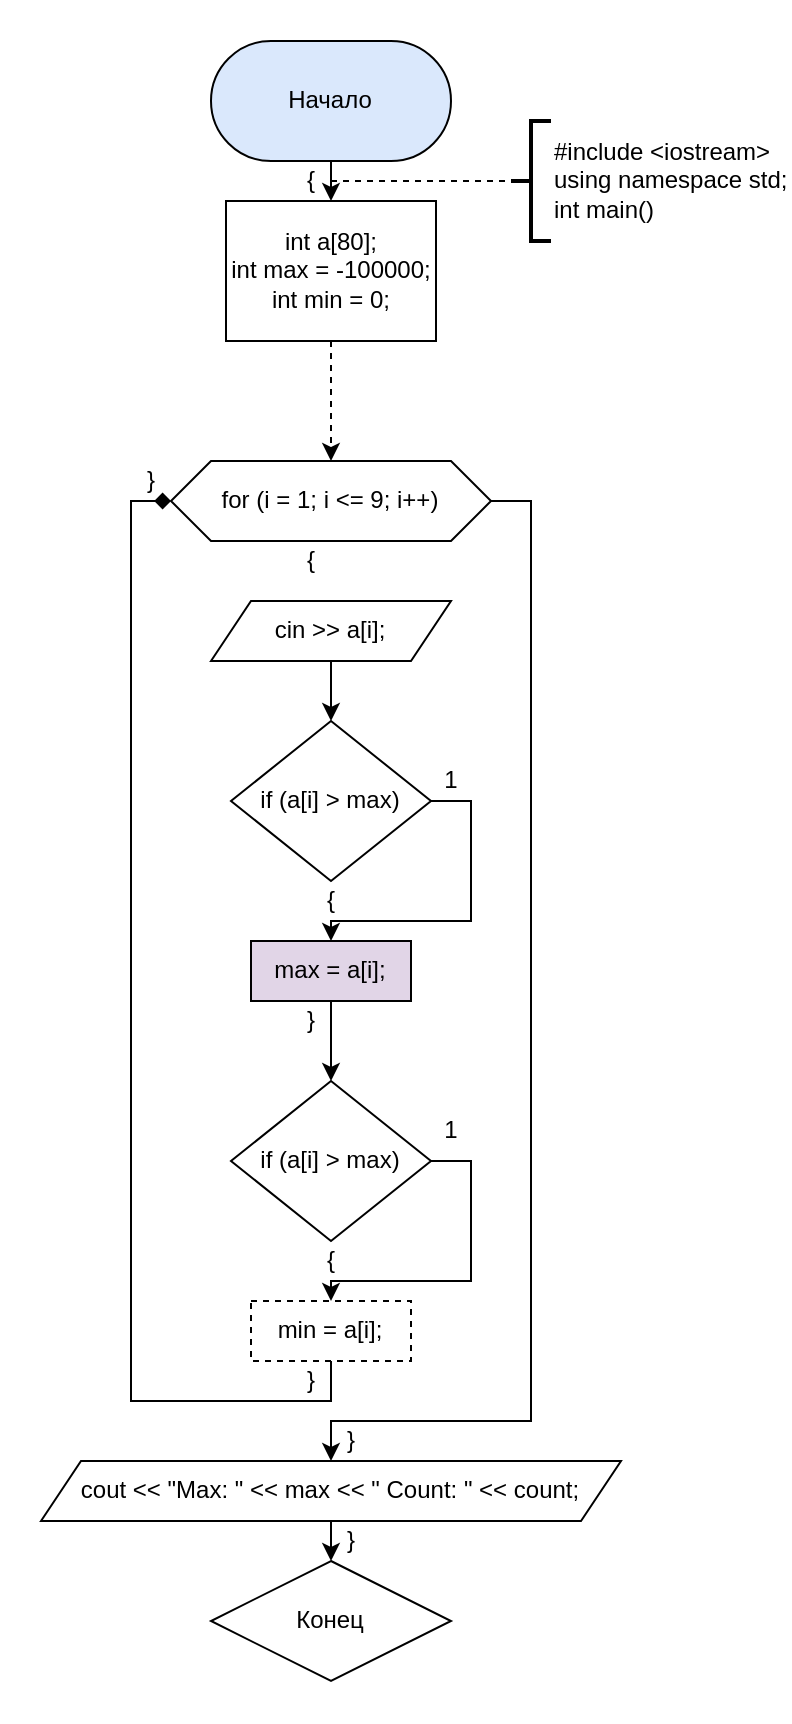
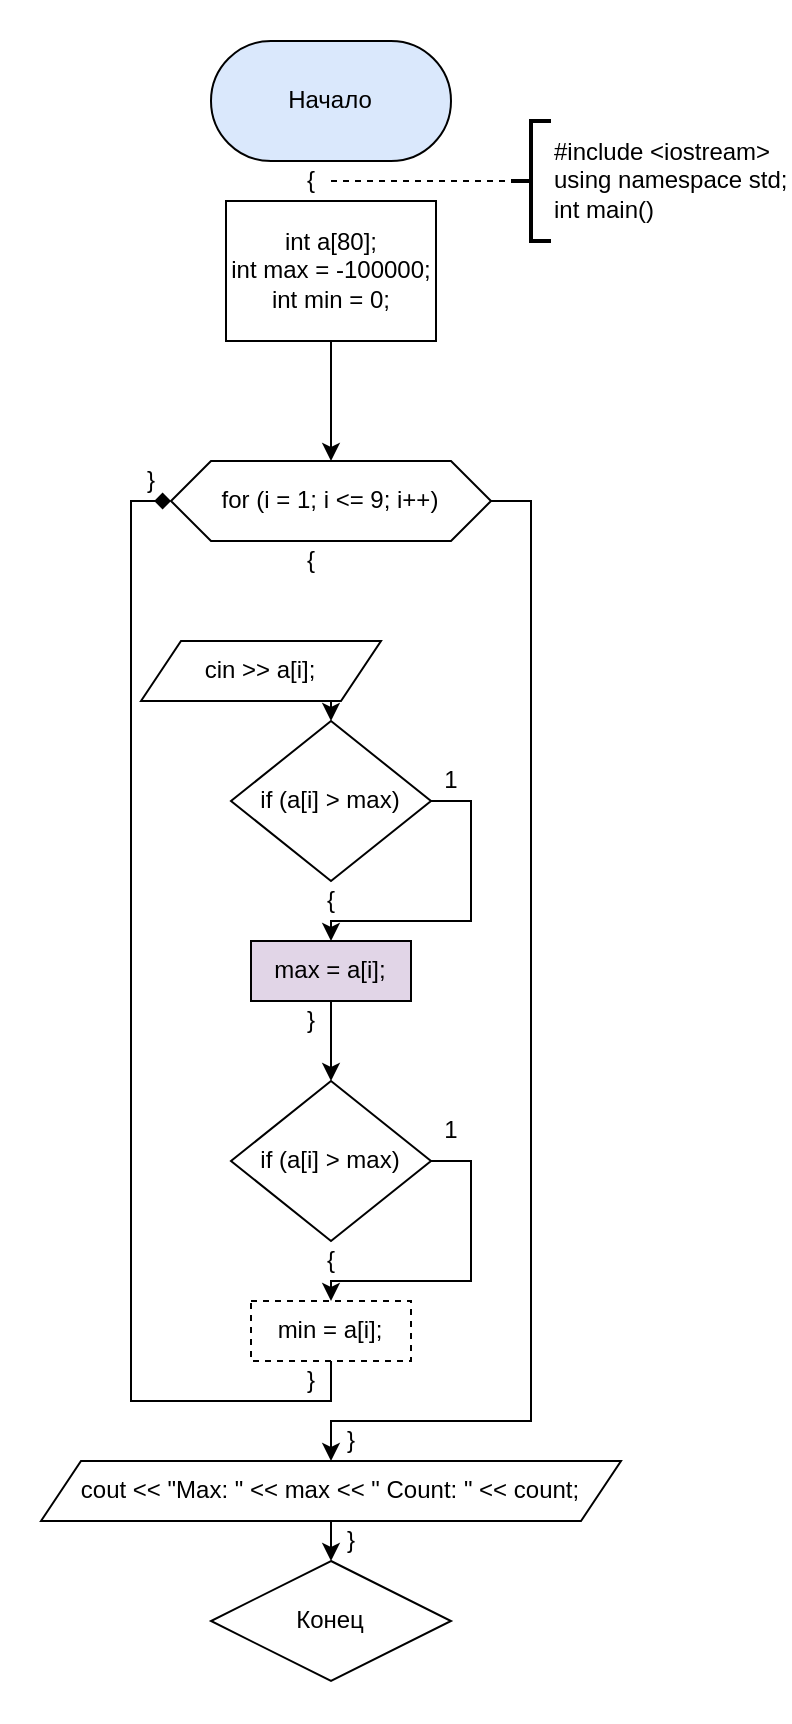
(331, 174) -> none
(331, 396) -> (331, 396)
(331, 631) -> (261, 671)
